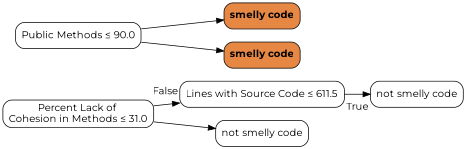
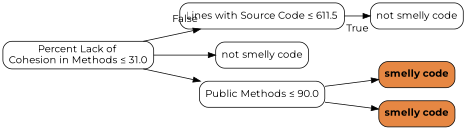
none -> (168, 74)
